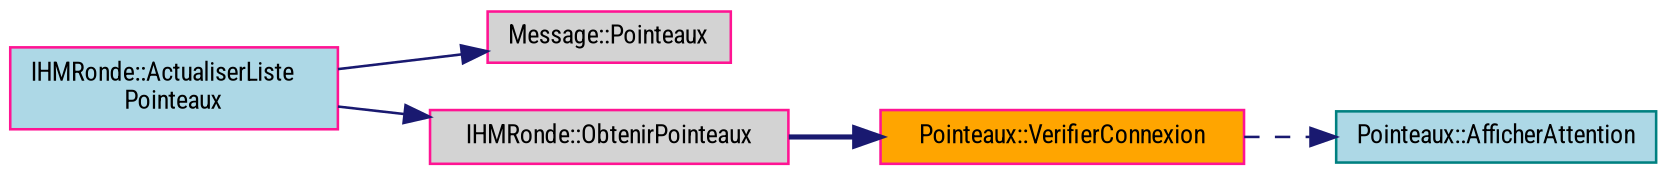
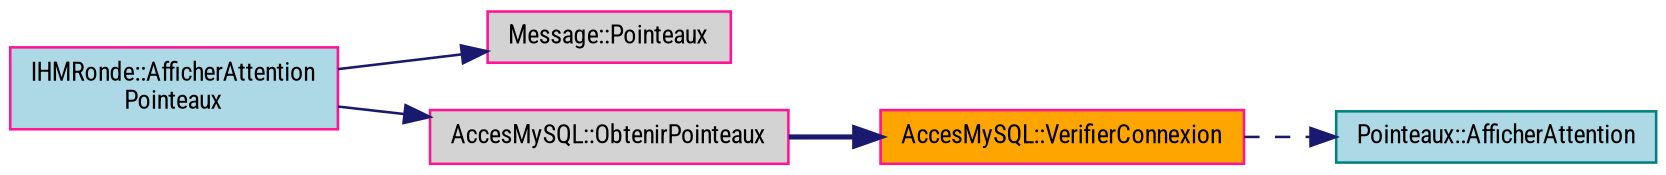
(174, 88) -> (174, 88)
(609, 137) -> (609, 137)
(1062, 137) -> (1062, 137)
